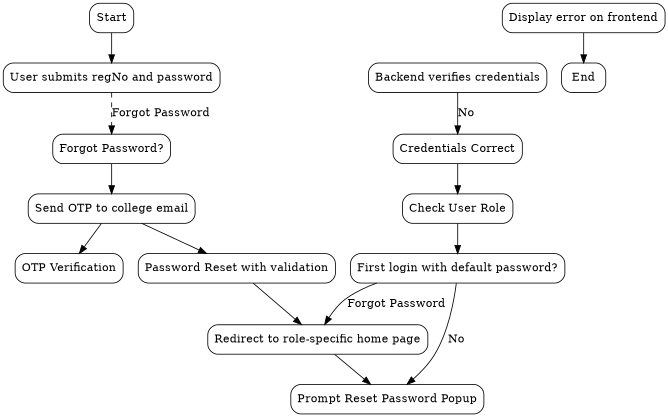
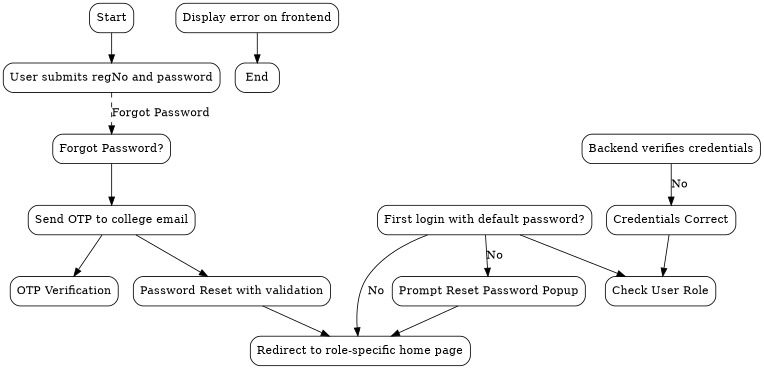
(458, 234) -> (569, 254)
(397, 304) -> (376, 291)
(349, 367) -> (428, 319)
